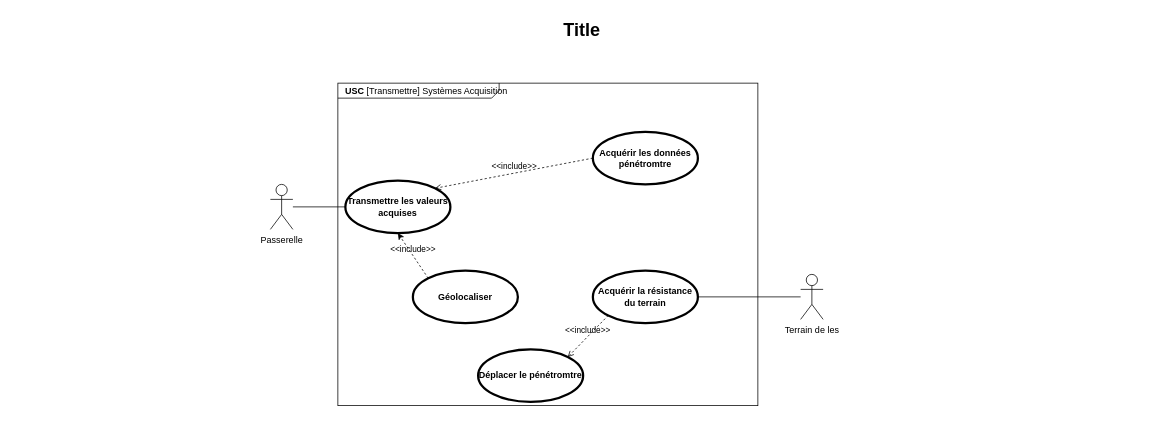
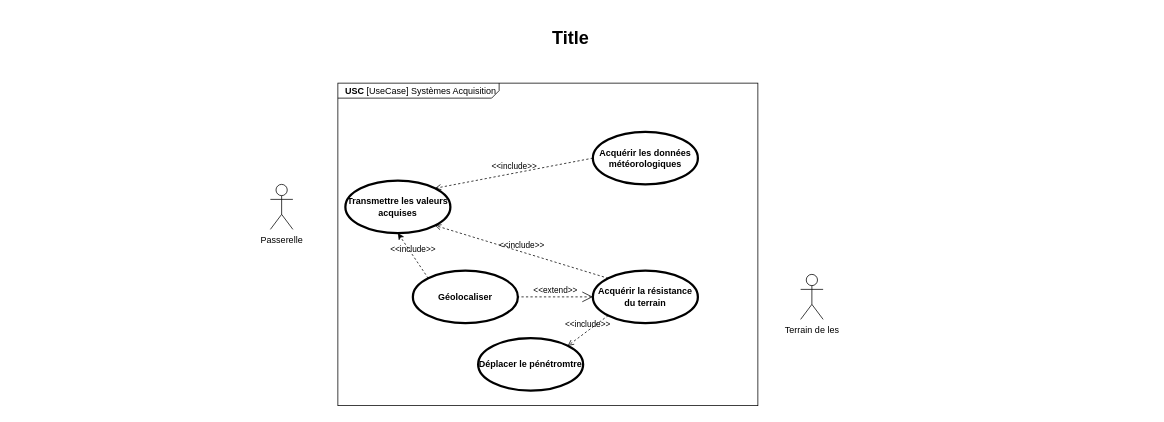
(582, 30) -> (570, 38)
(548, 83) -> (548, 83)
(645, 158) -> (645, 158)
(319, 207) -> none
none -> (523, 252)
none -> (556, 297)
(749, 297) -> none
(531, 375) -> (531, 364)
